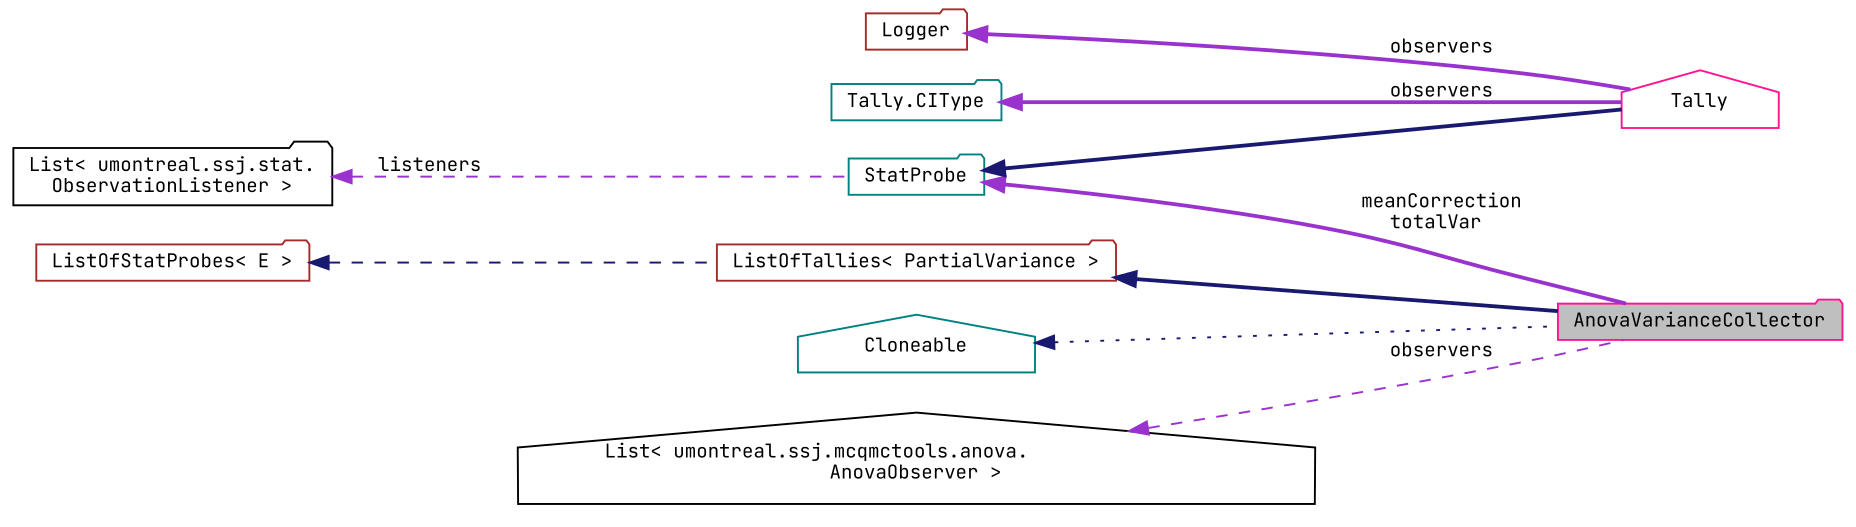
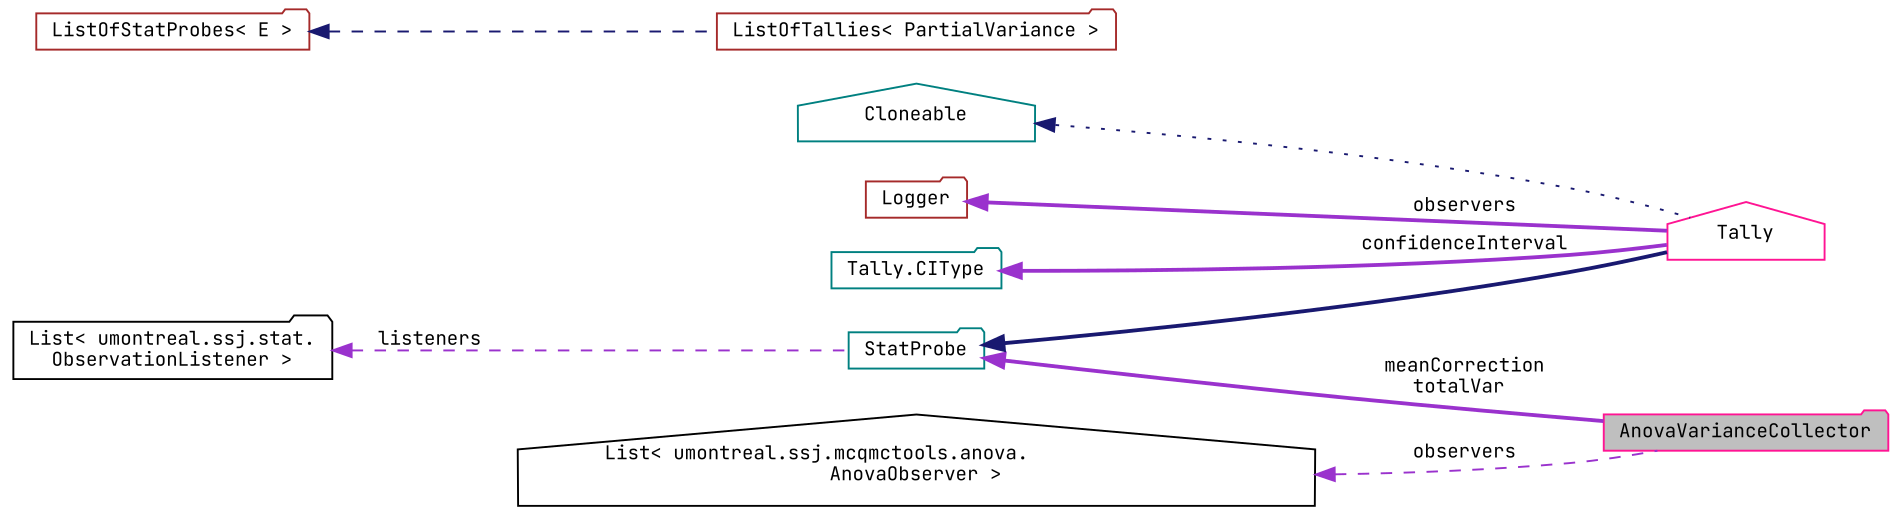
(1437, 92) -> (1460, 244)
(1347, 295) -> none
(1306, 334) -> (1375, 158)
